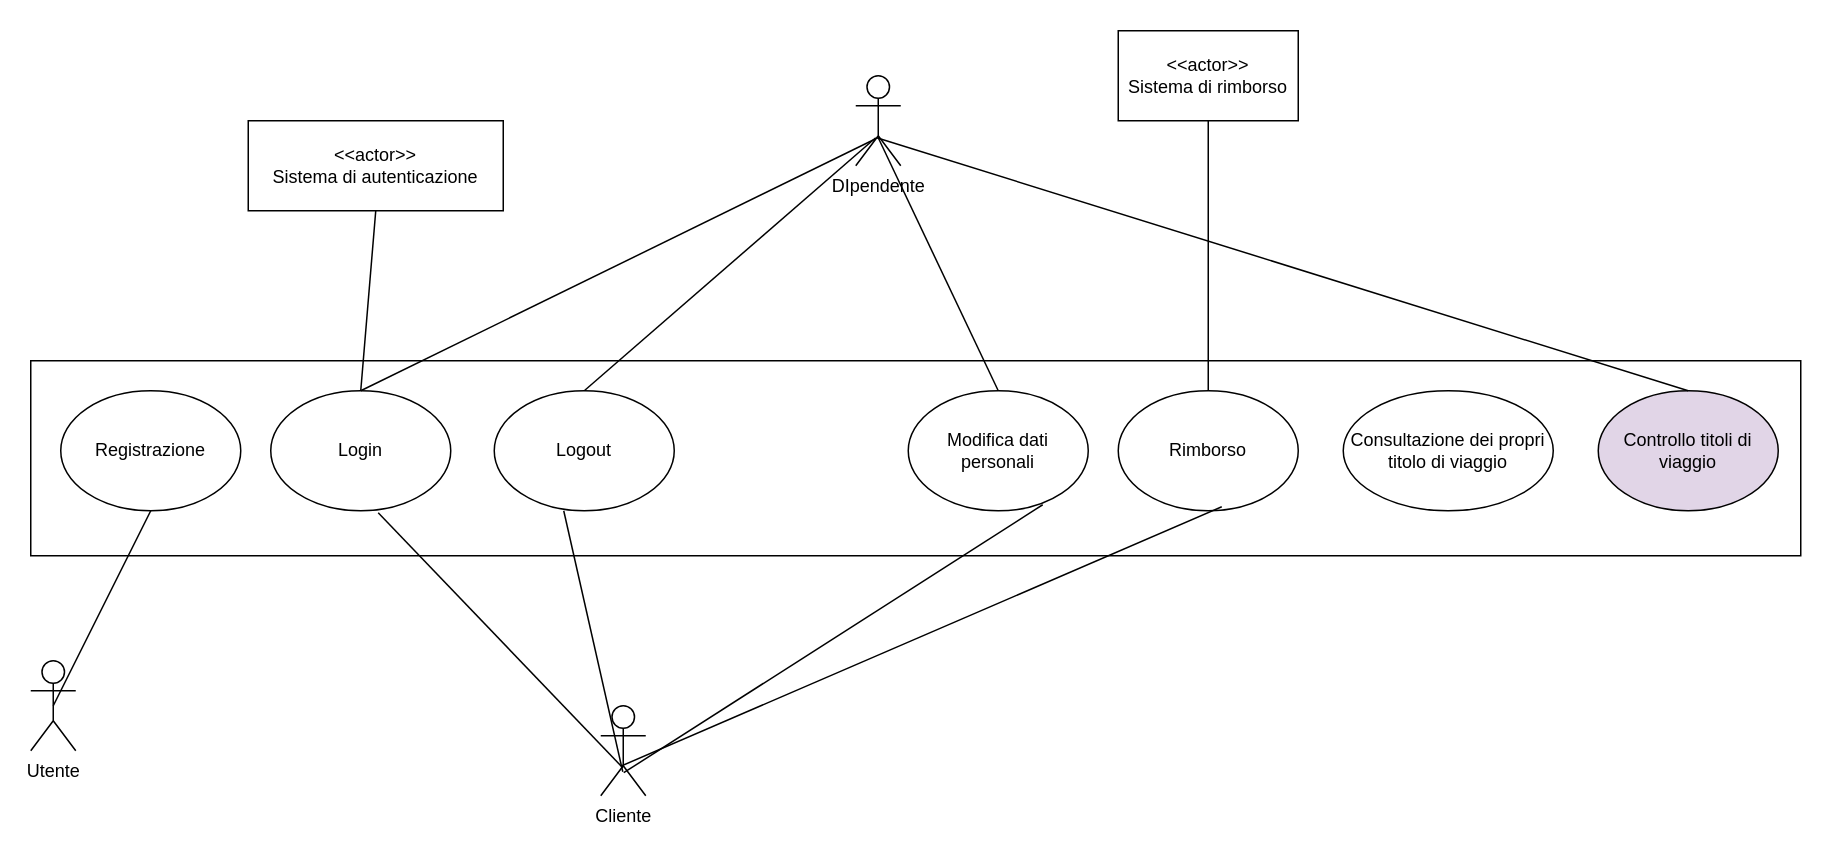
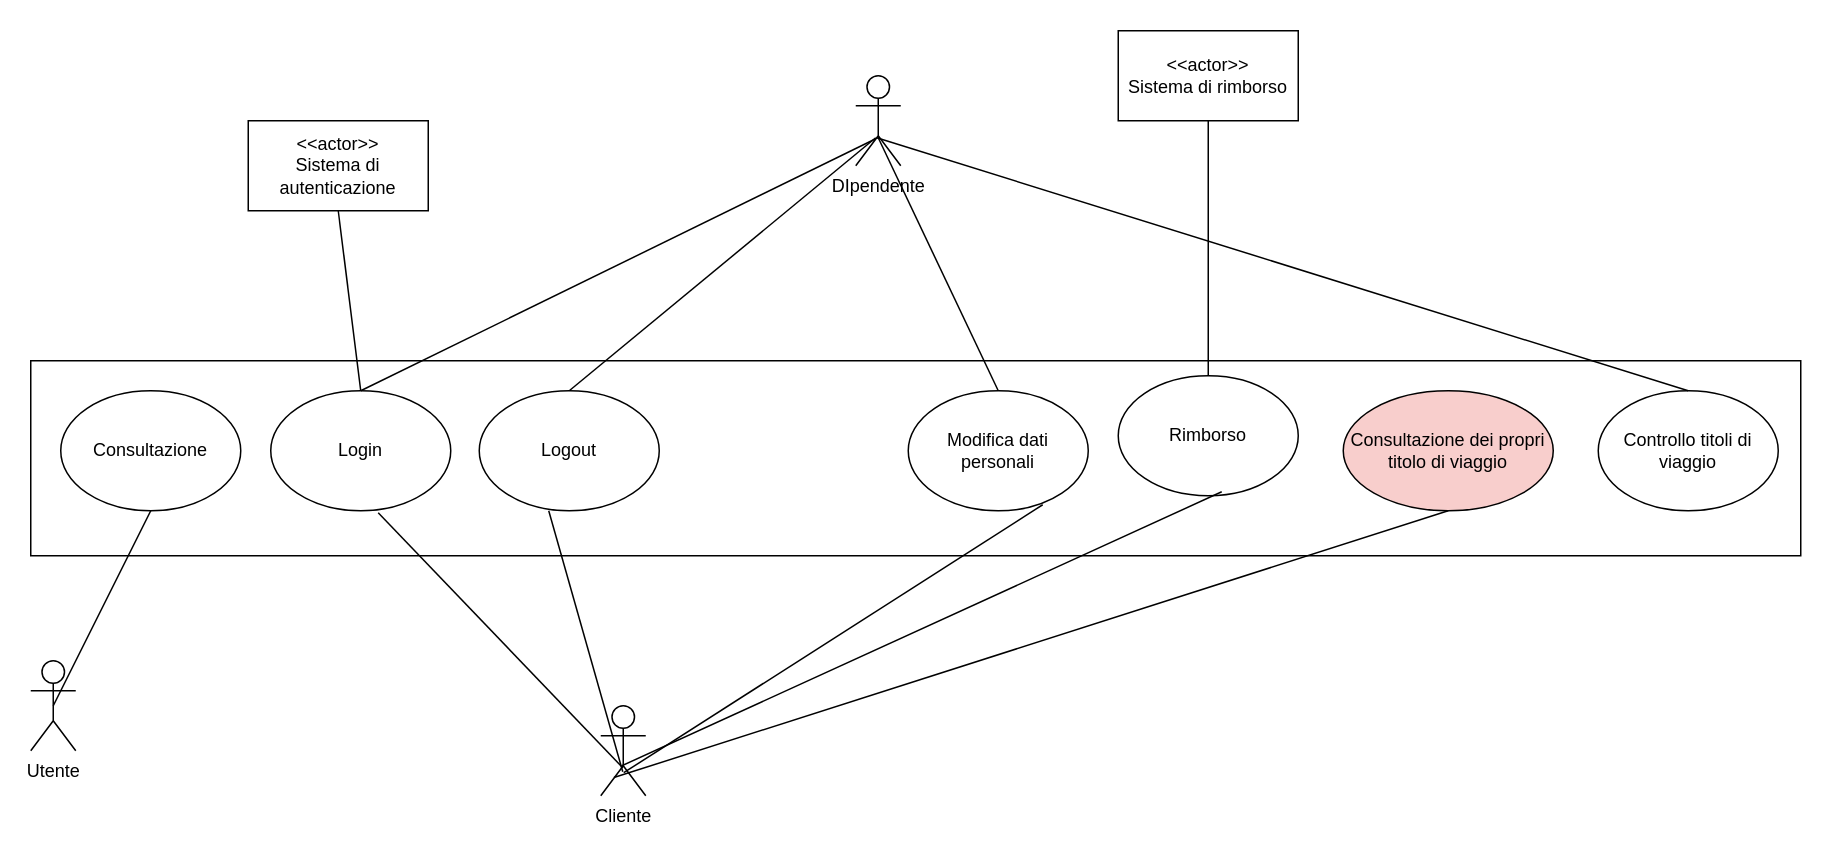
(376, 166) -> (338, 166)
(151, 451) -> (151, 451)
(584, 451) -> (569, 451)
(1208, 451) -> (1208, 436)
(1448, 451) -> (1448, 451)
(1688, 451) -> (1688, 451)
none -> (1033, 644)
